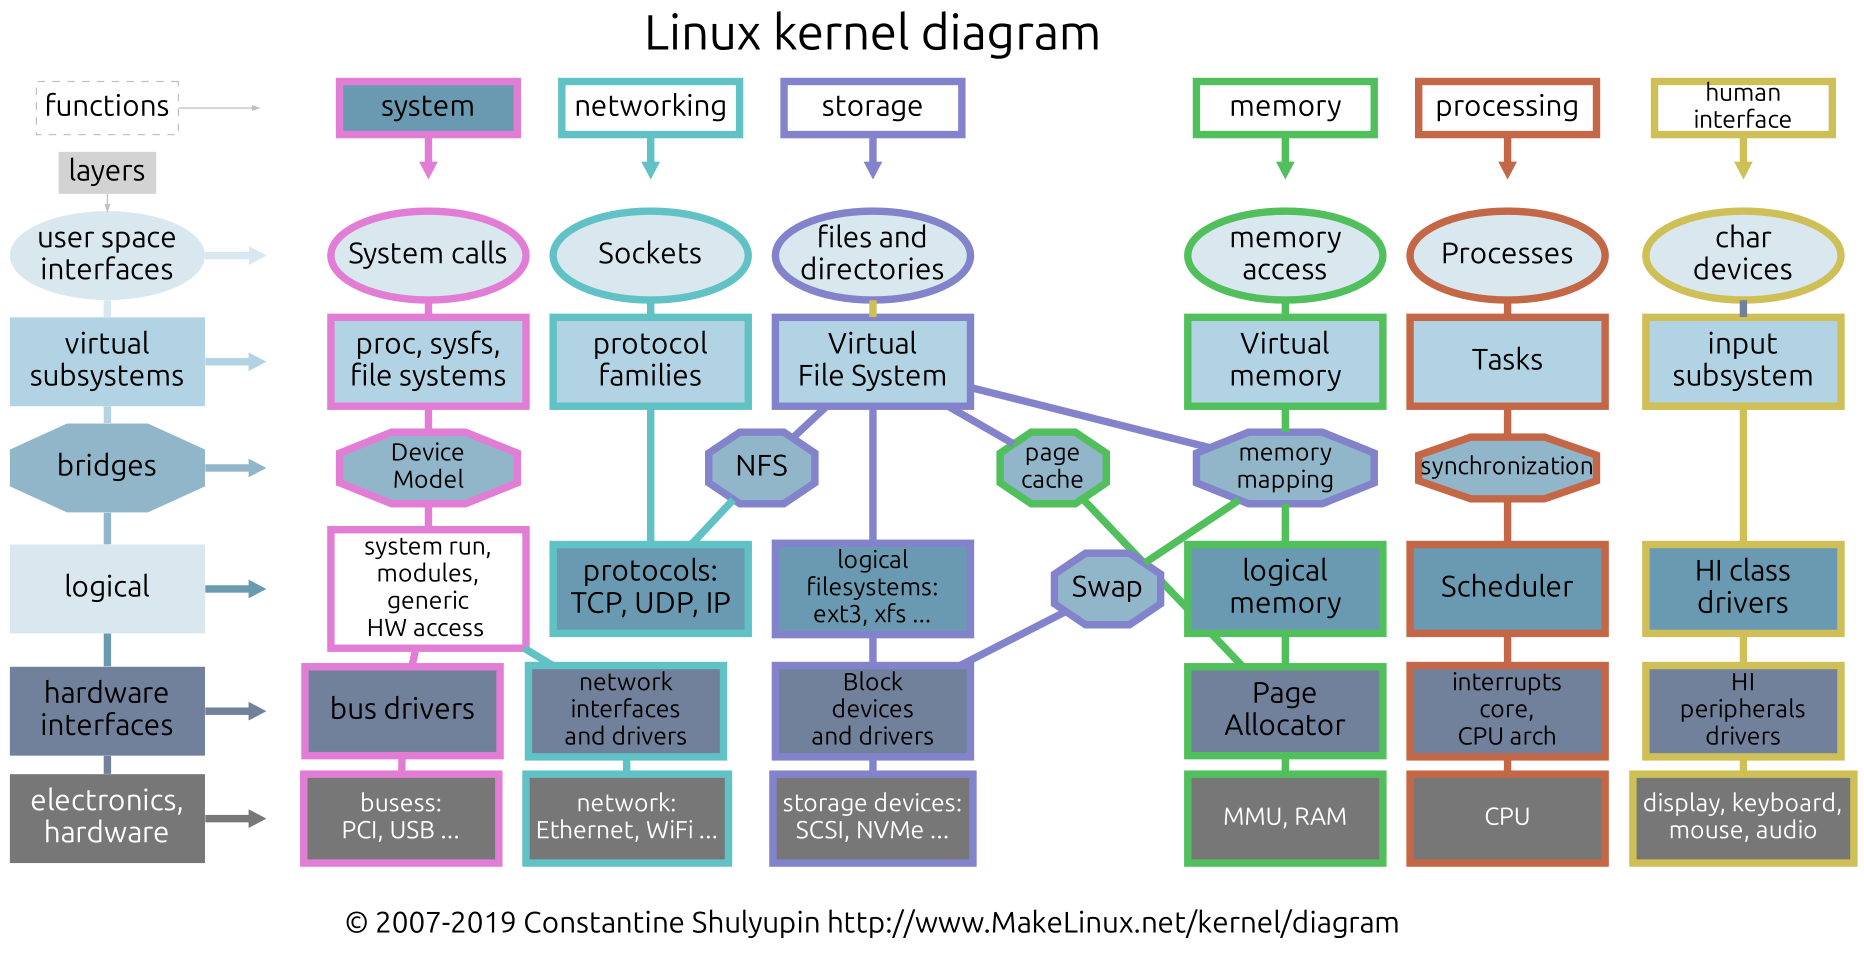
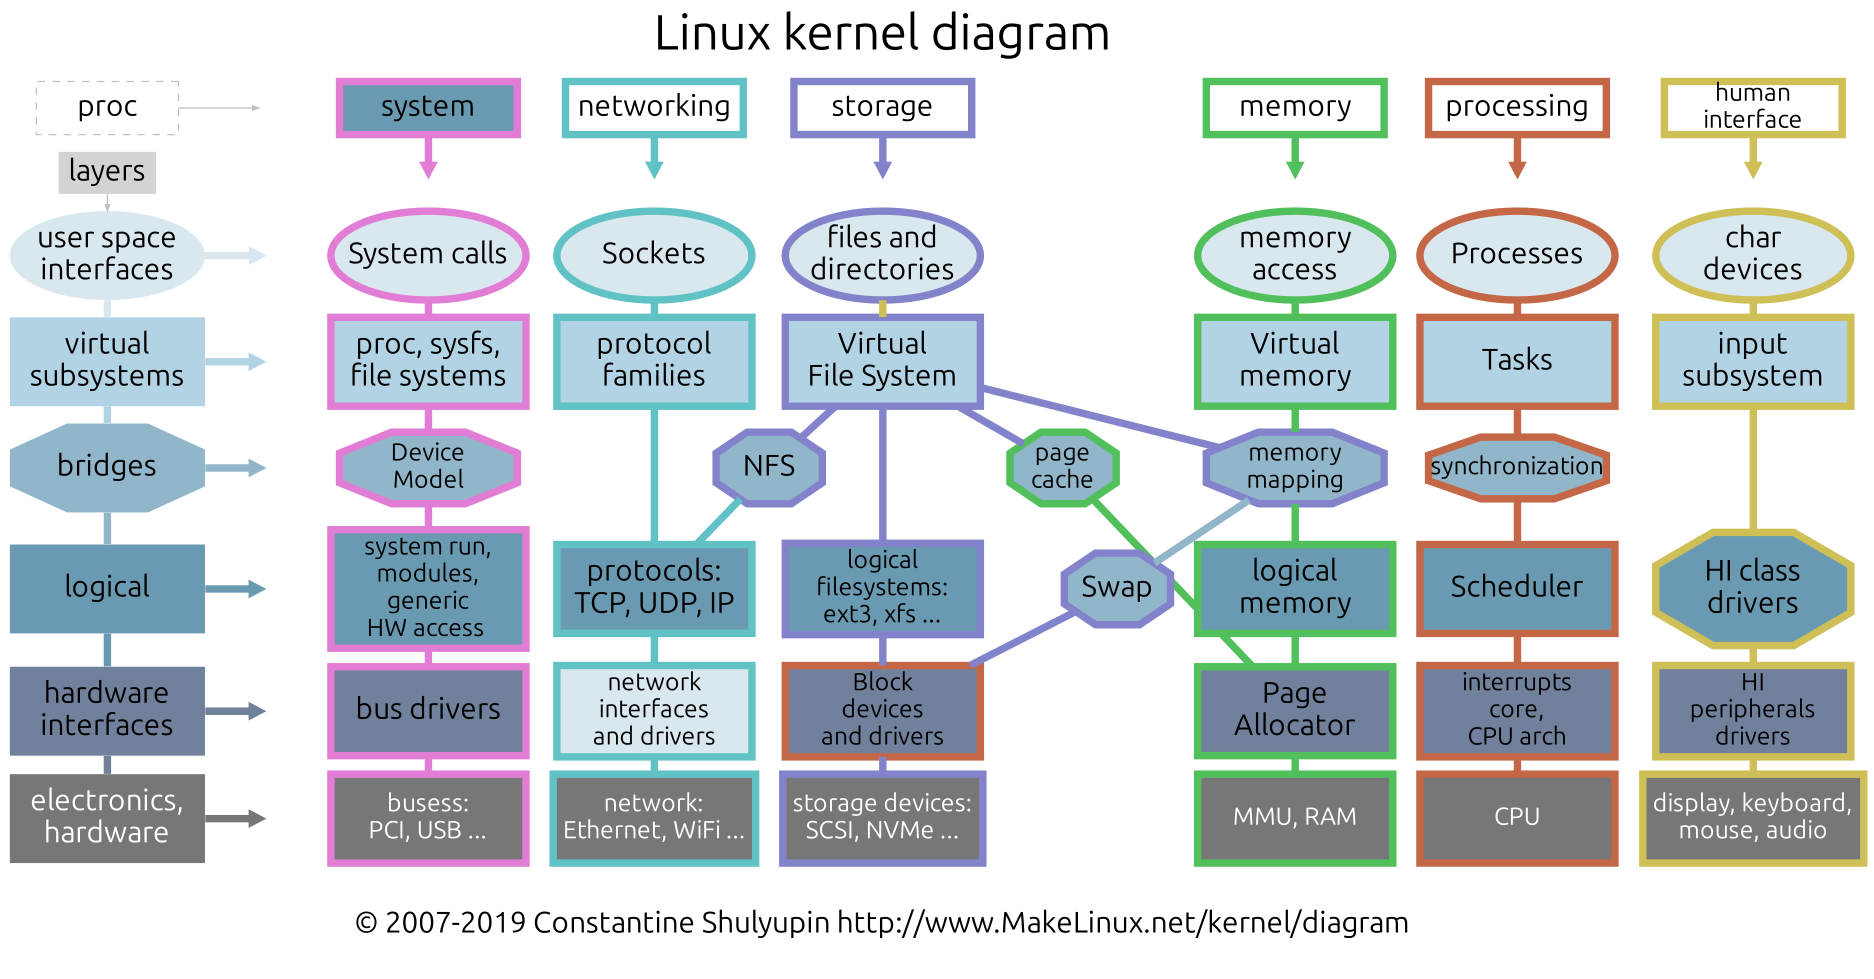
(107, 108) -> (107, 108)
(1743, 309) -> (1753, 309)
(1192, 532) -> (1202, 532)
(107, 589) -> (107, 589)
(428, 589) -> (428, 589)
(1743, 589) -> (1753, 589)
(538, 657) -> (654, 649)
(626, 711) -> (654, 711)
(873, 711) -> (883, 711)
